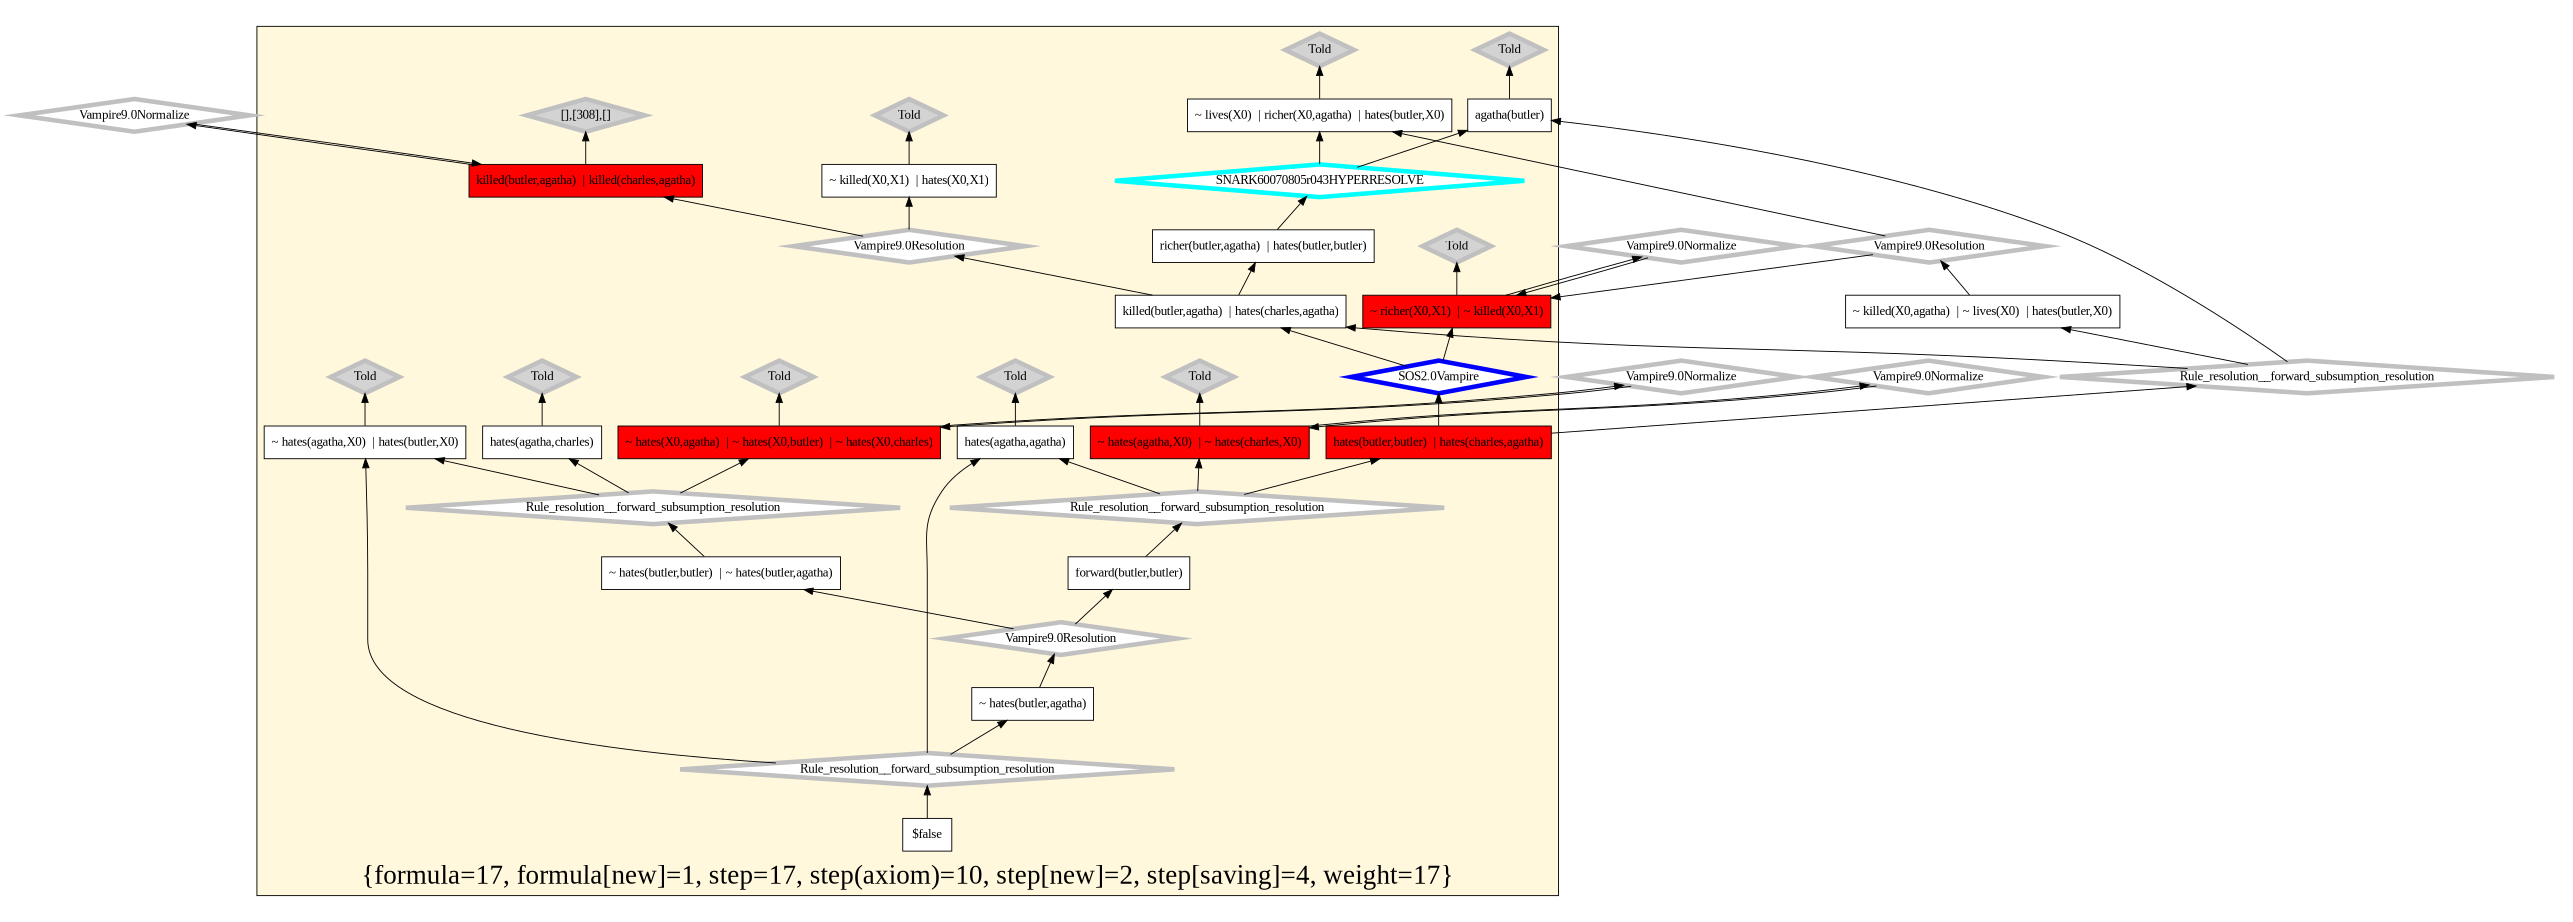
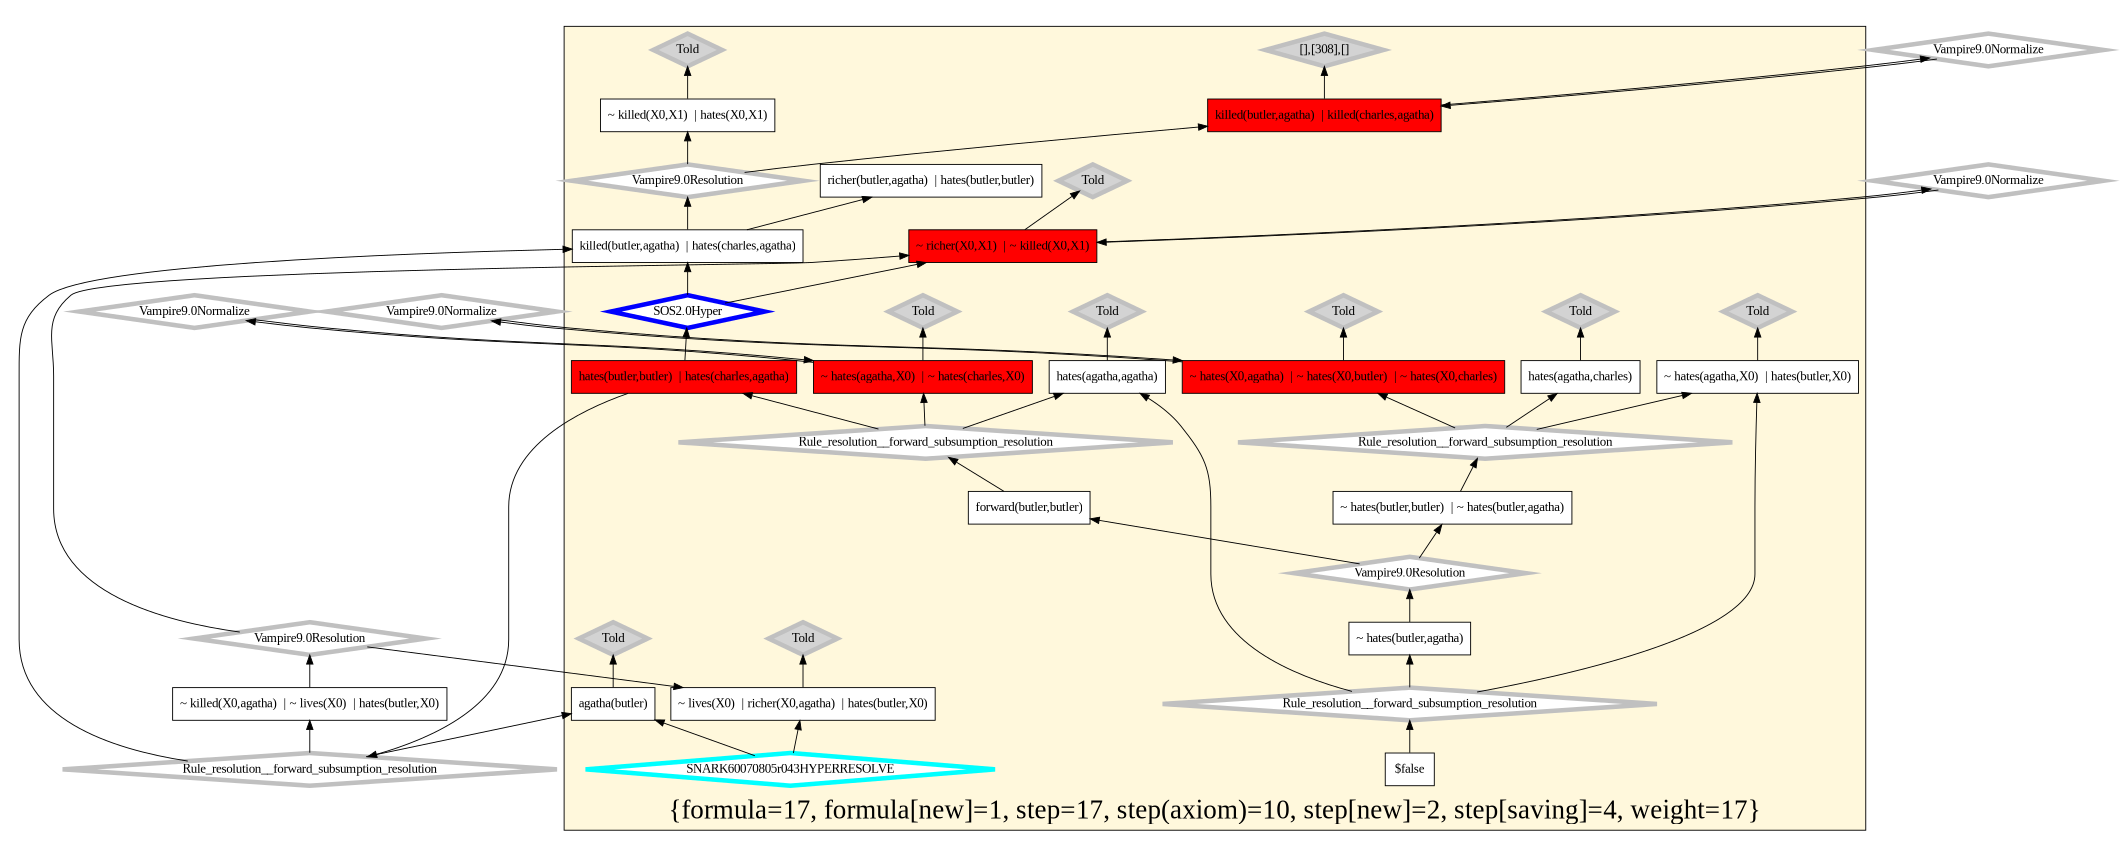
(1289, 216) -> none
(1439, 377) -> (688, 312)
